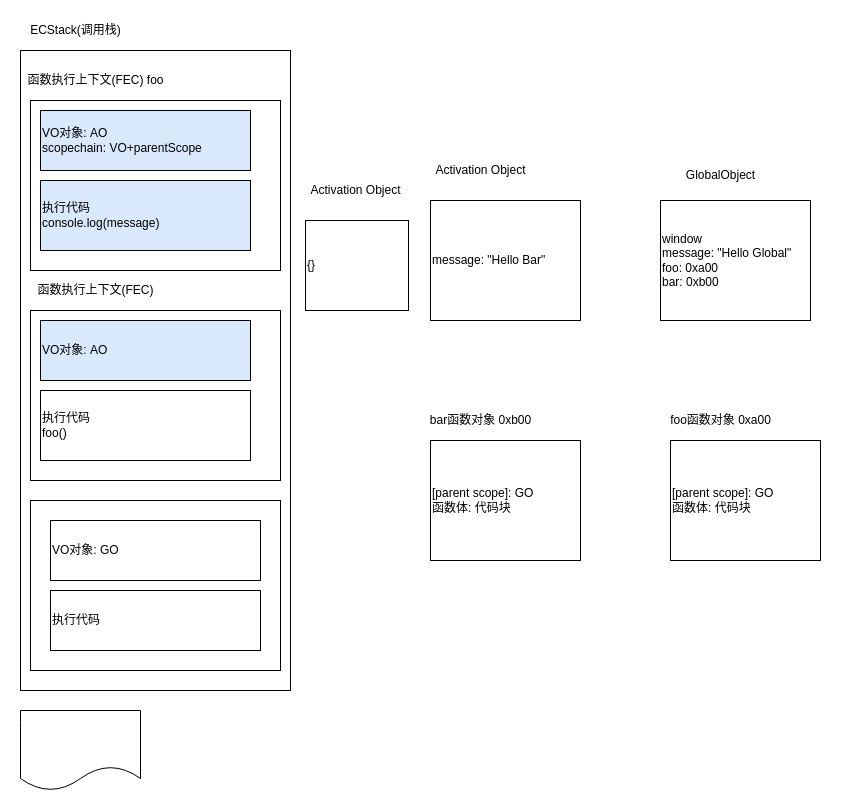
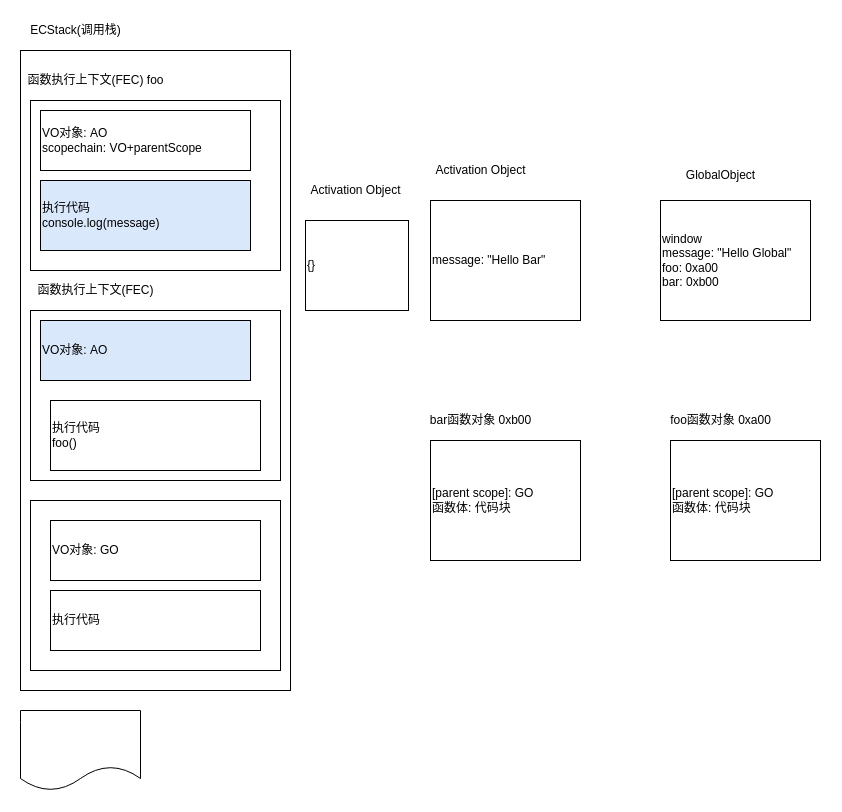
(146, 141) -> (146, 141)
(146, 426) -> (156, 436)
